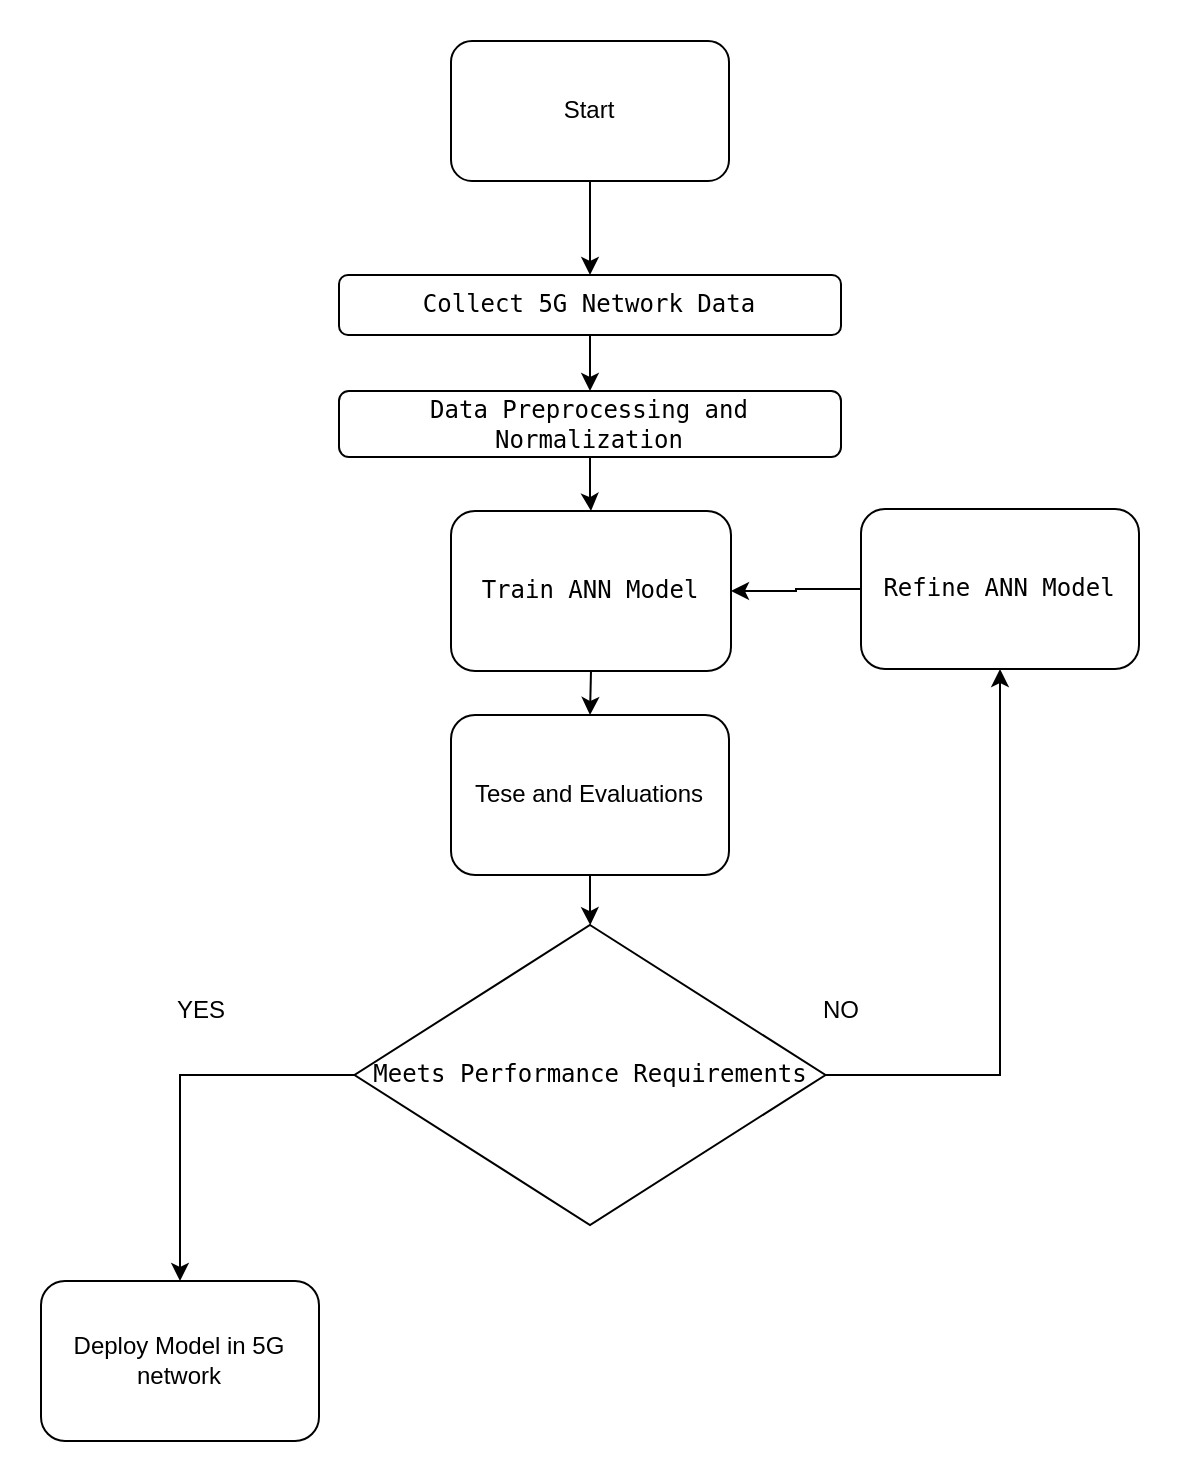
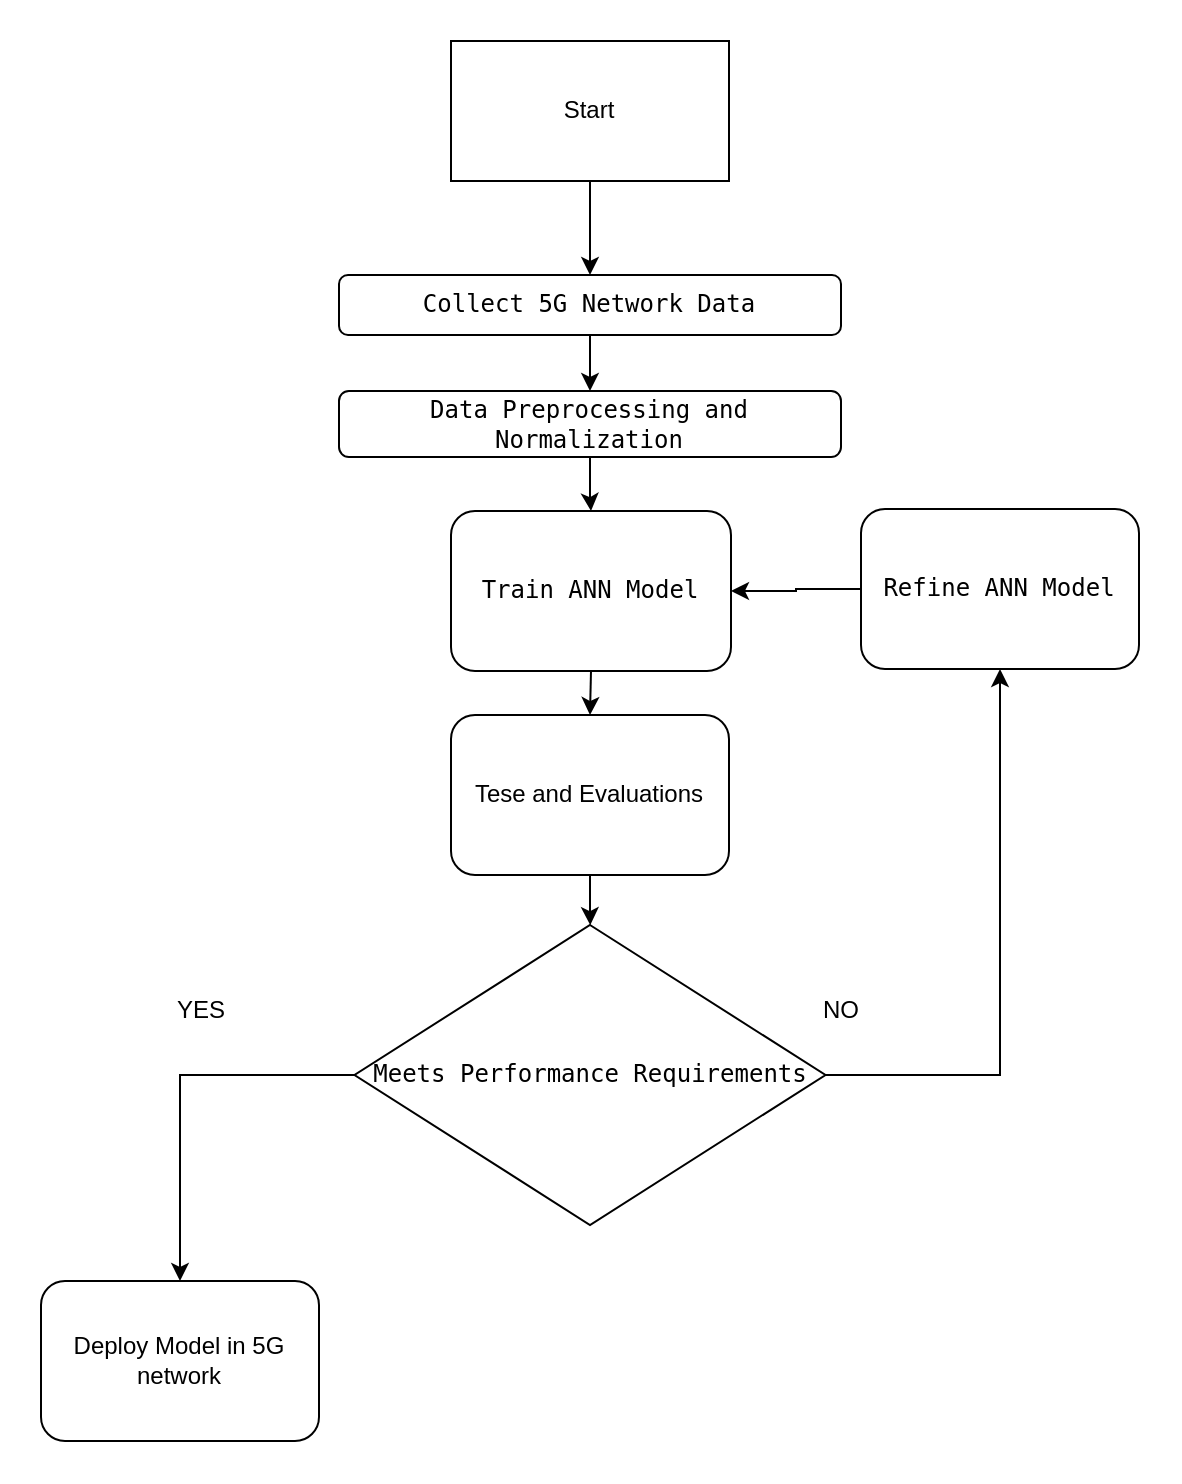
(590, 111) -> (590, 111)
